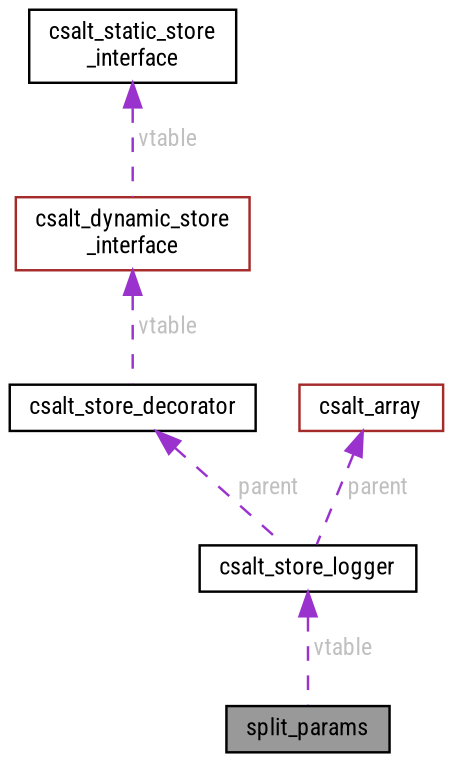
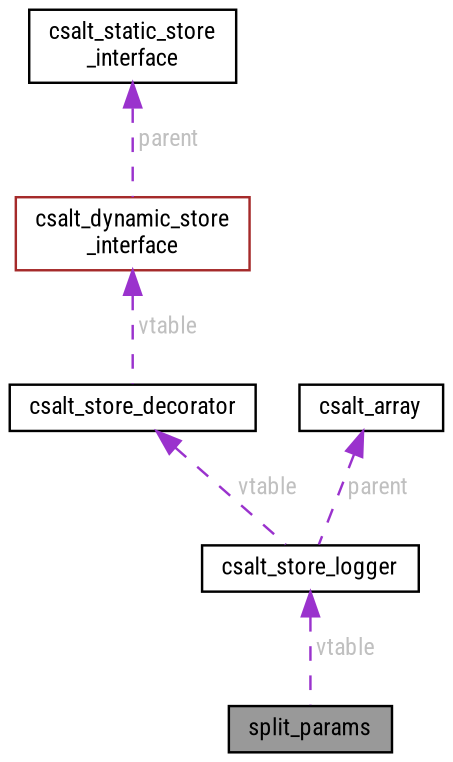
(166, 140) -> (167, 140)
(371, 408) -> (371, 408)
(267, 488) -> (265, 488)
